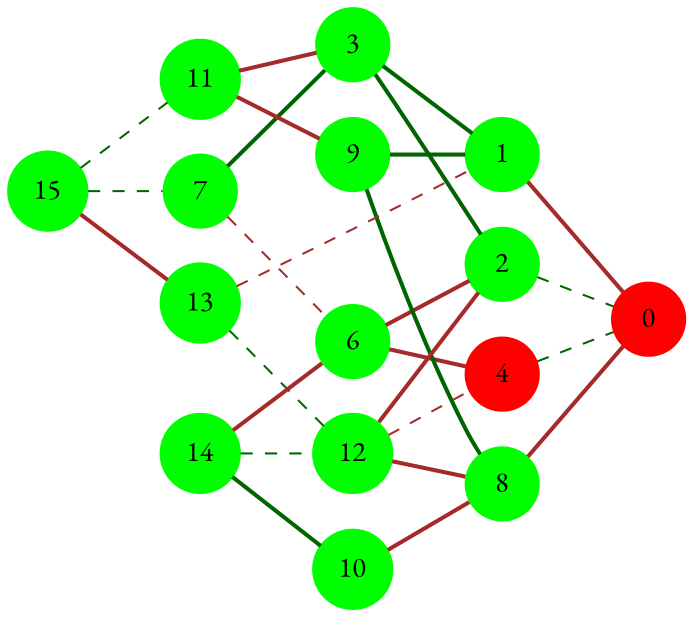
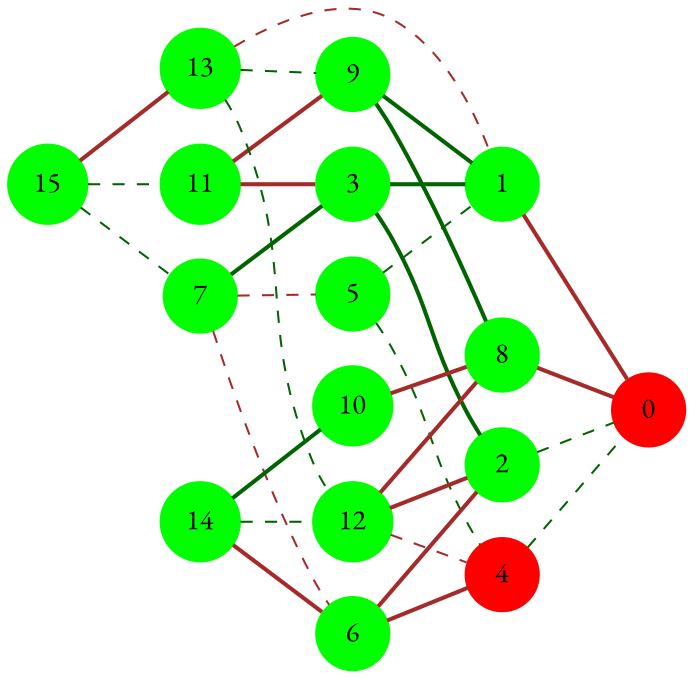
none -> (278, 71)
none -> (353, 294)
